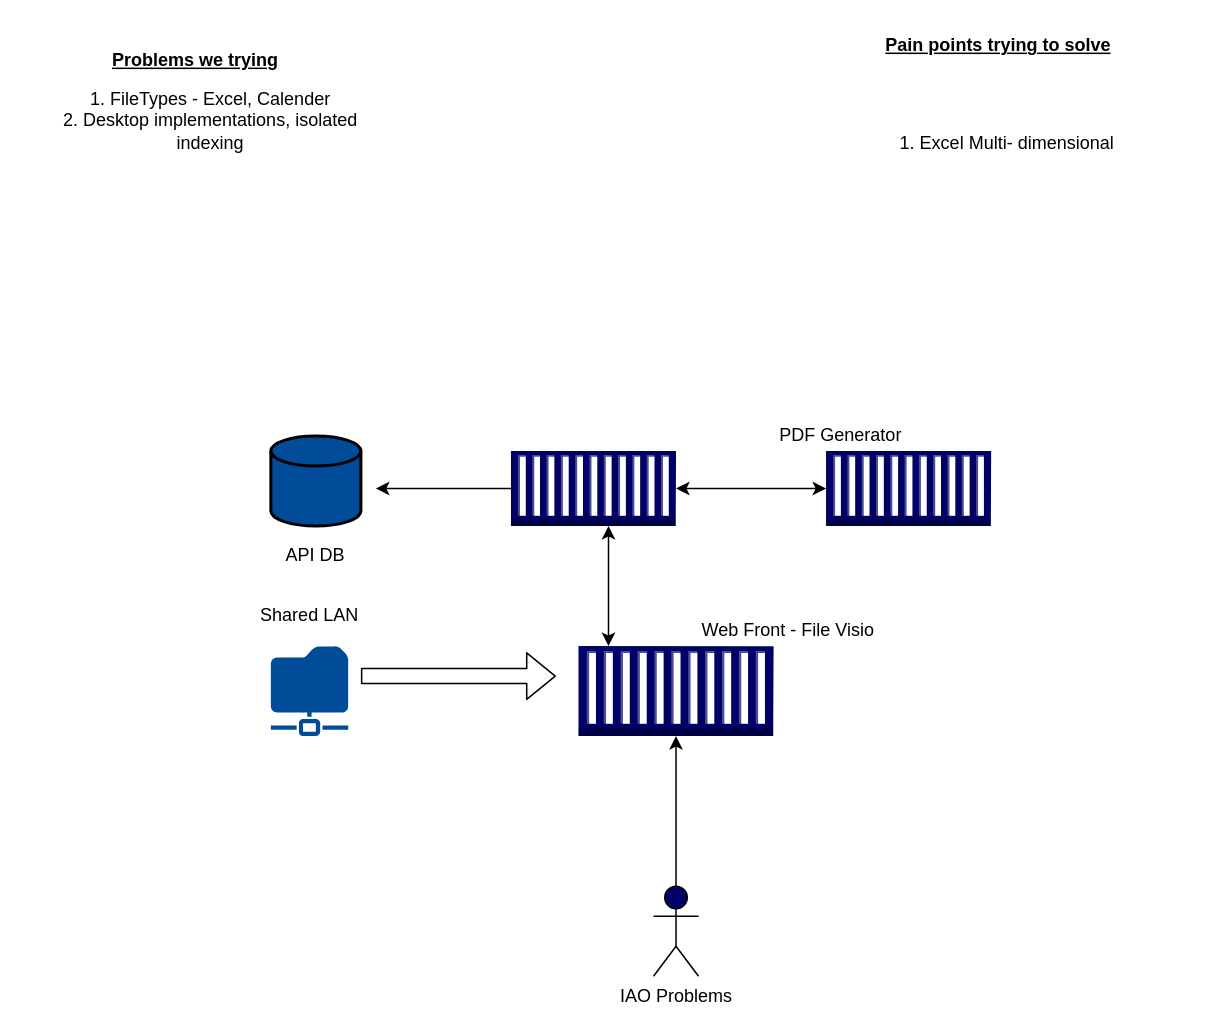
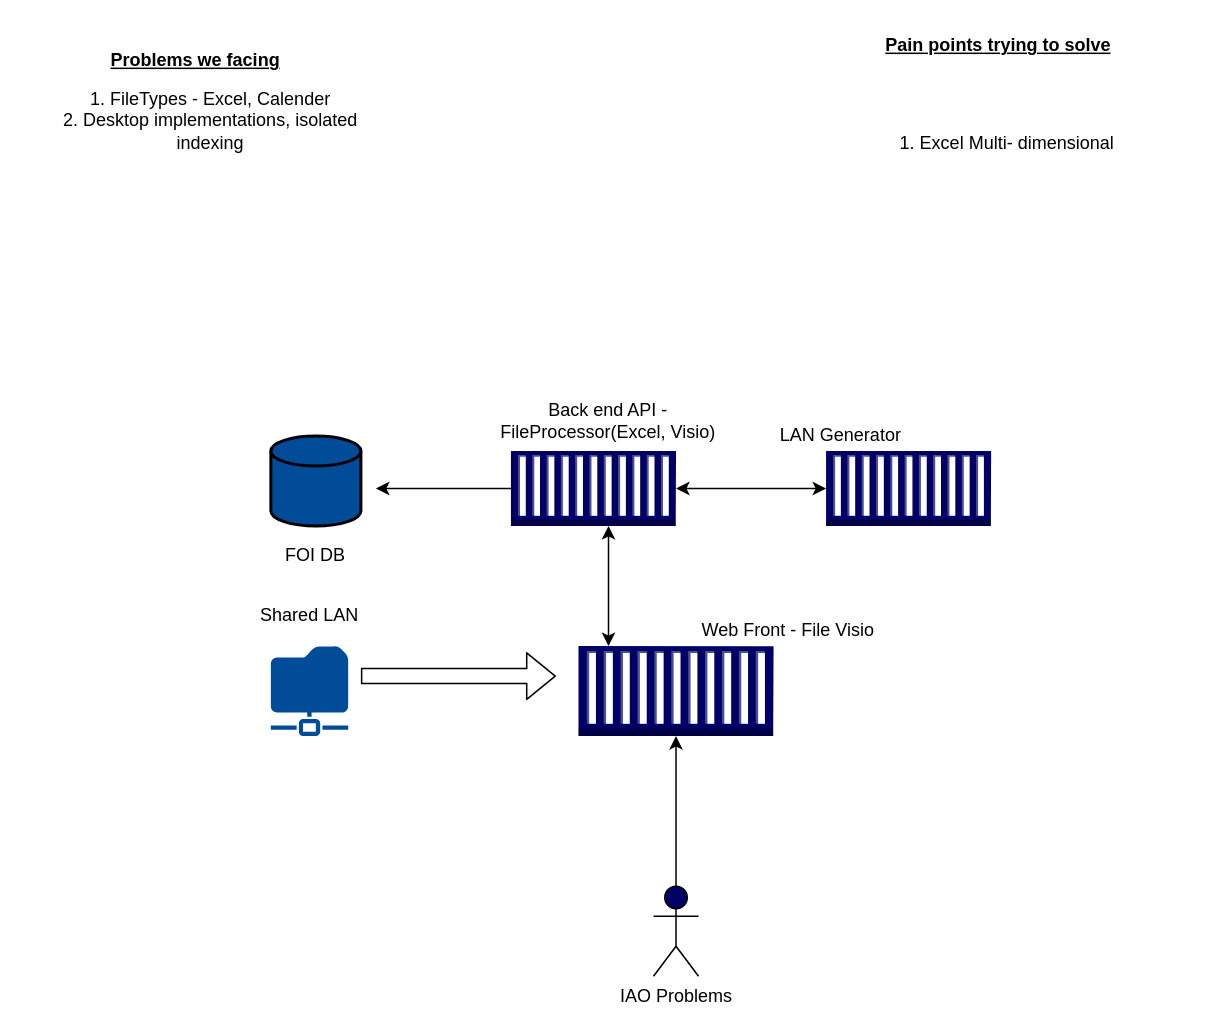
(196, 61) -> (196, 61)
none -> (608, 421)
(841, 436) -> (841, 436)
(316, 556) -> (316, 556)
